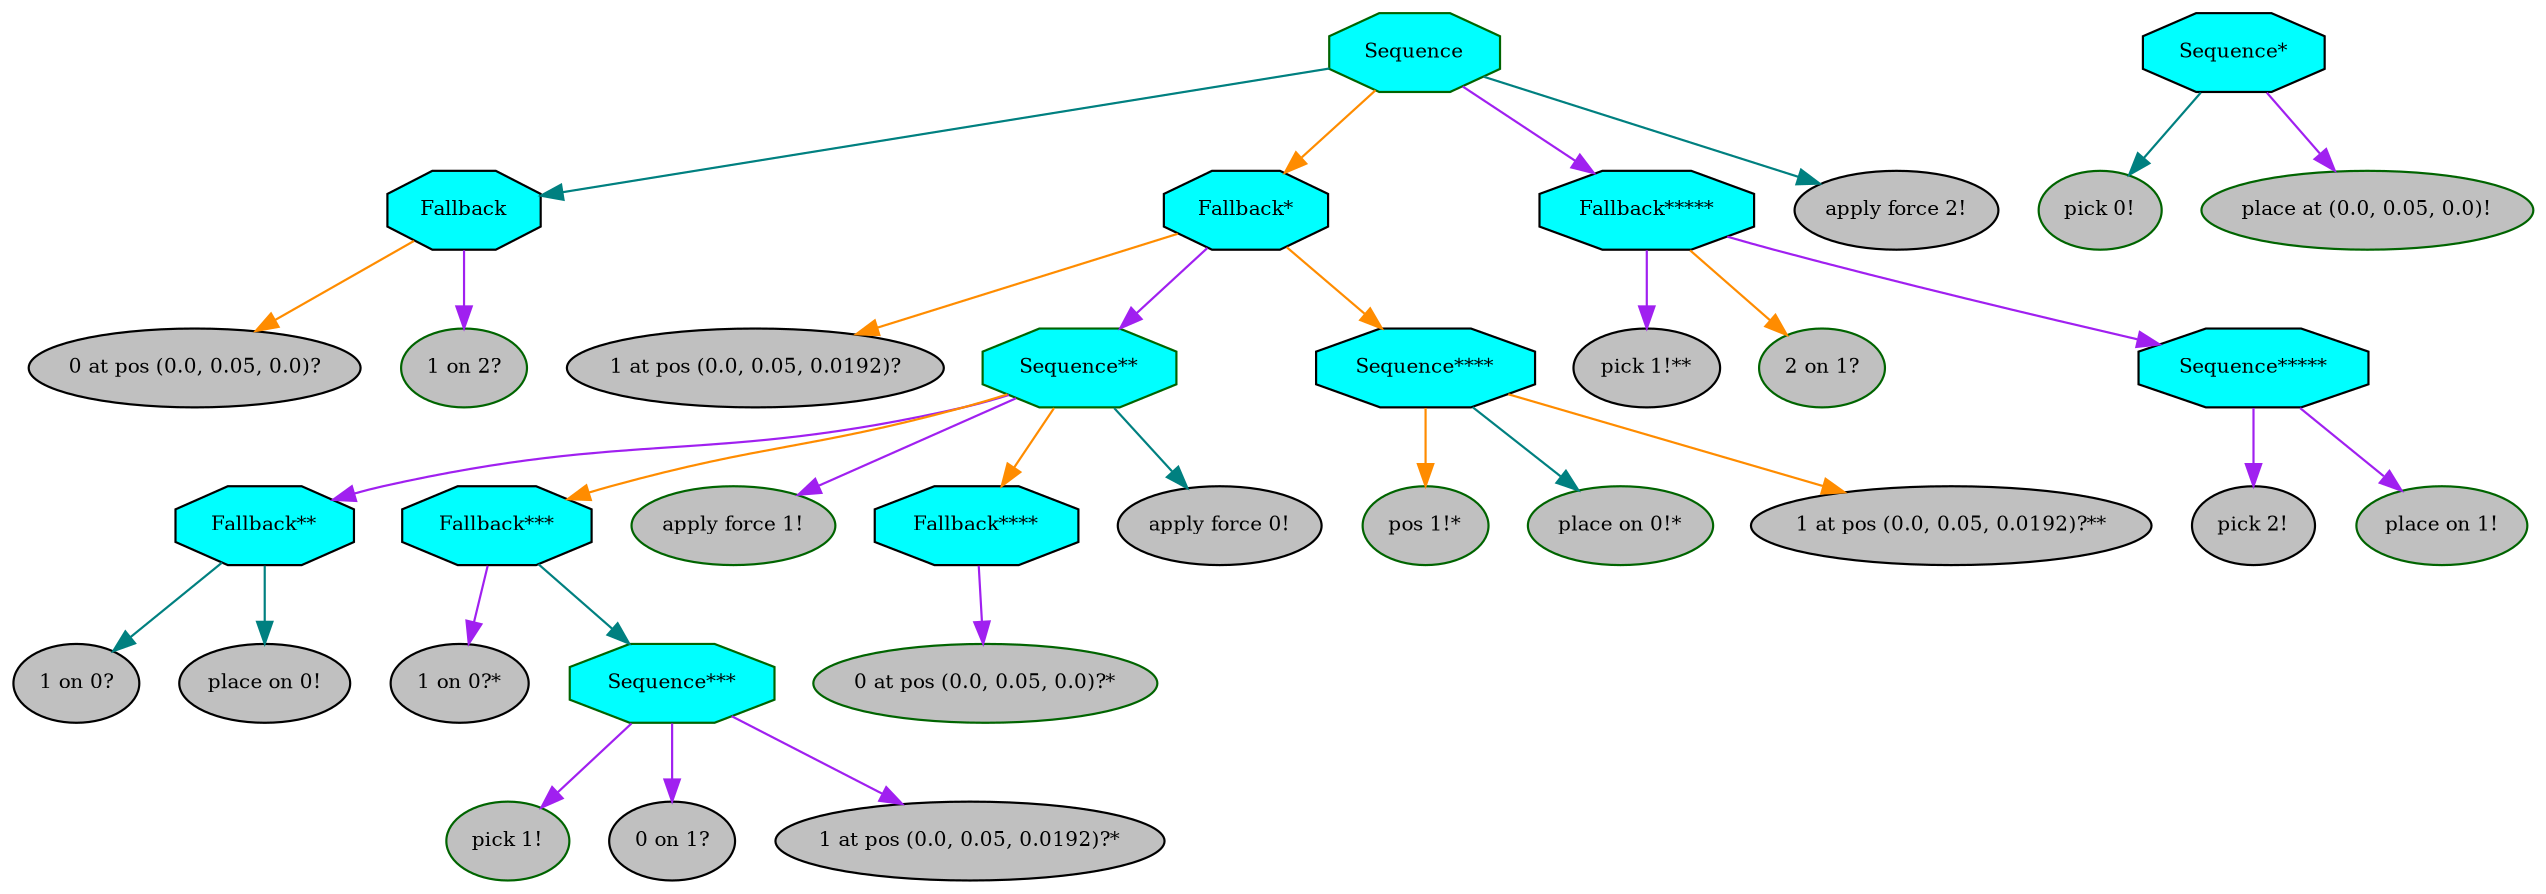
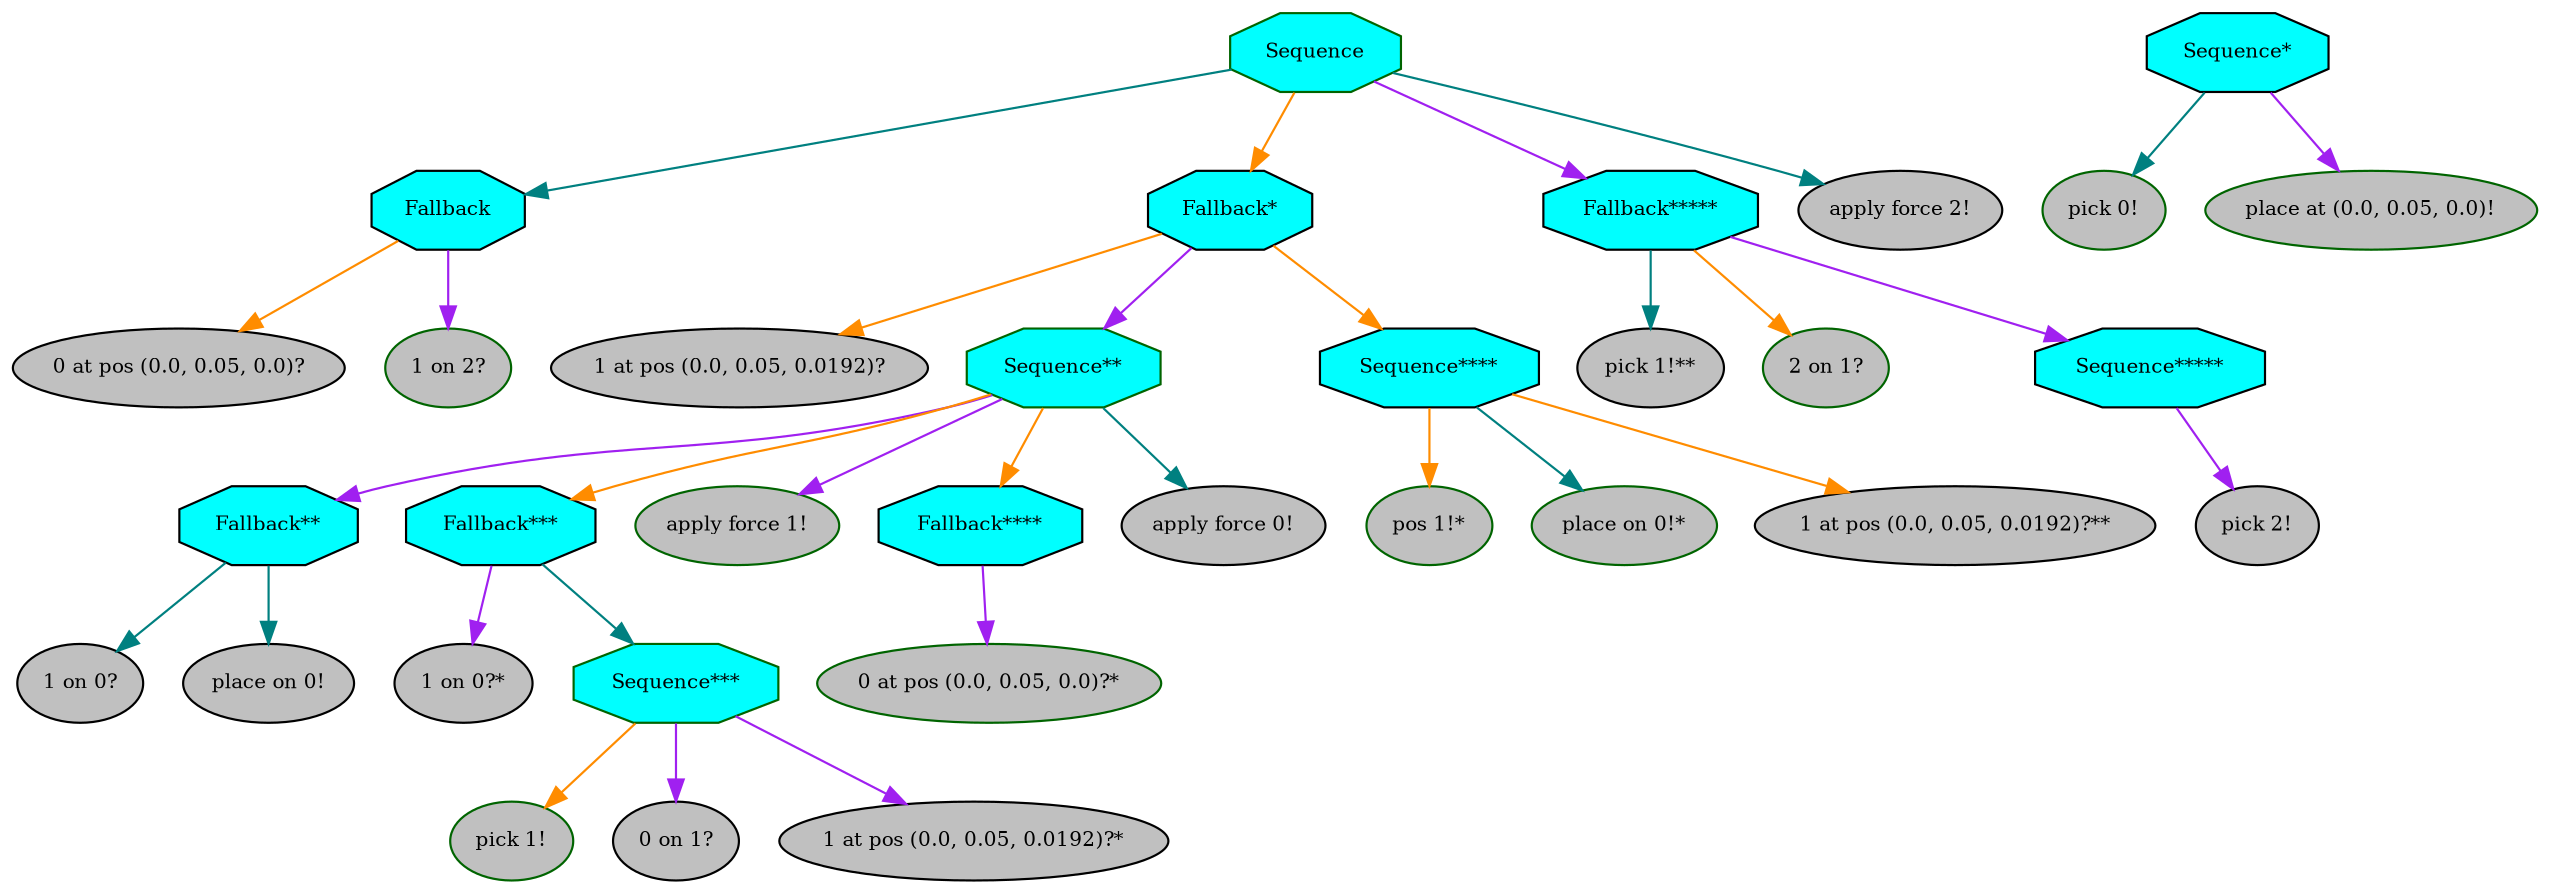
(1647, 278) -> (1651, 278)
(2442, 526) -> none
(595, 758) -> (598, 758)
